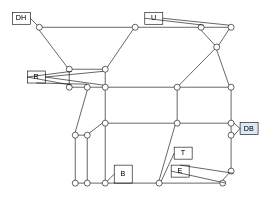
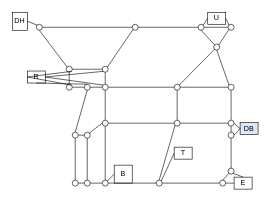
(21, 18) -> (20, 21)
(154, 18) -> (217, 18)
(180, 171) -> (243, 183)
